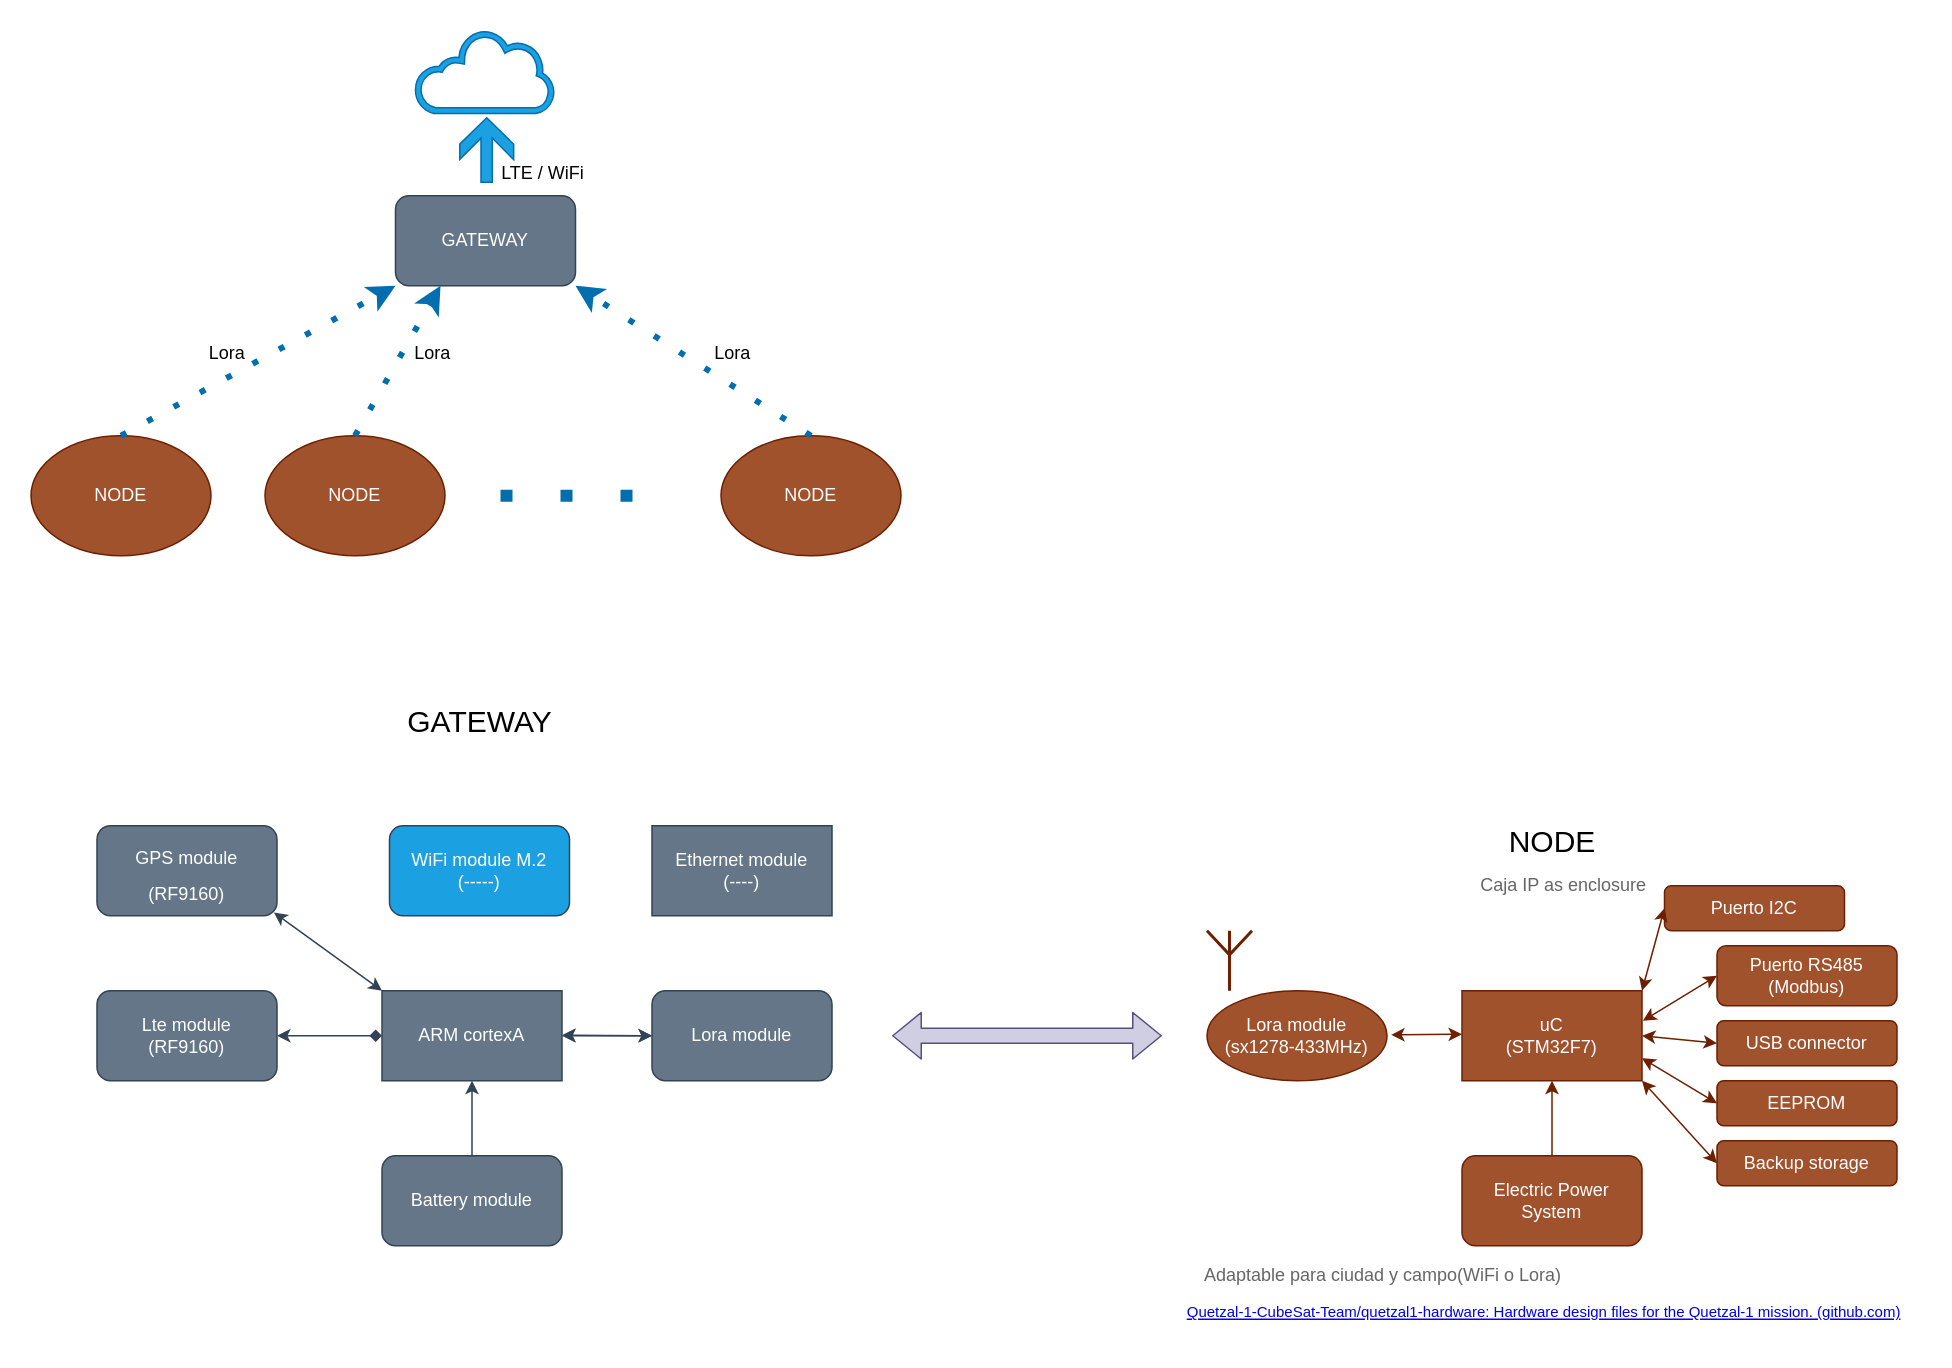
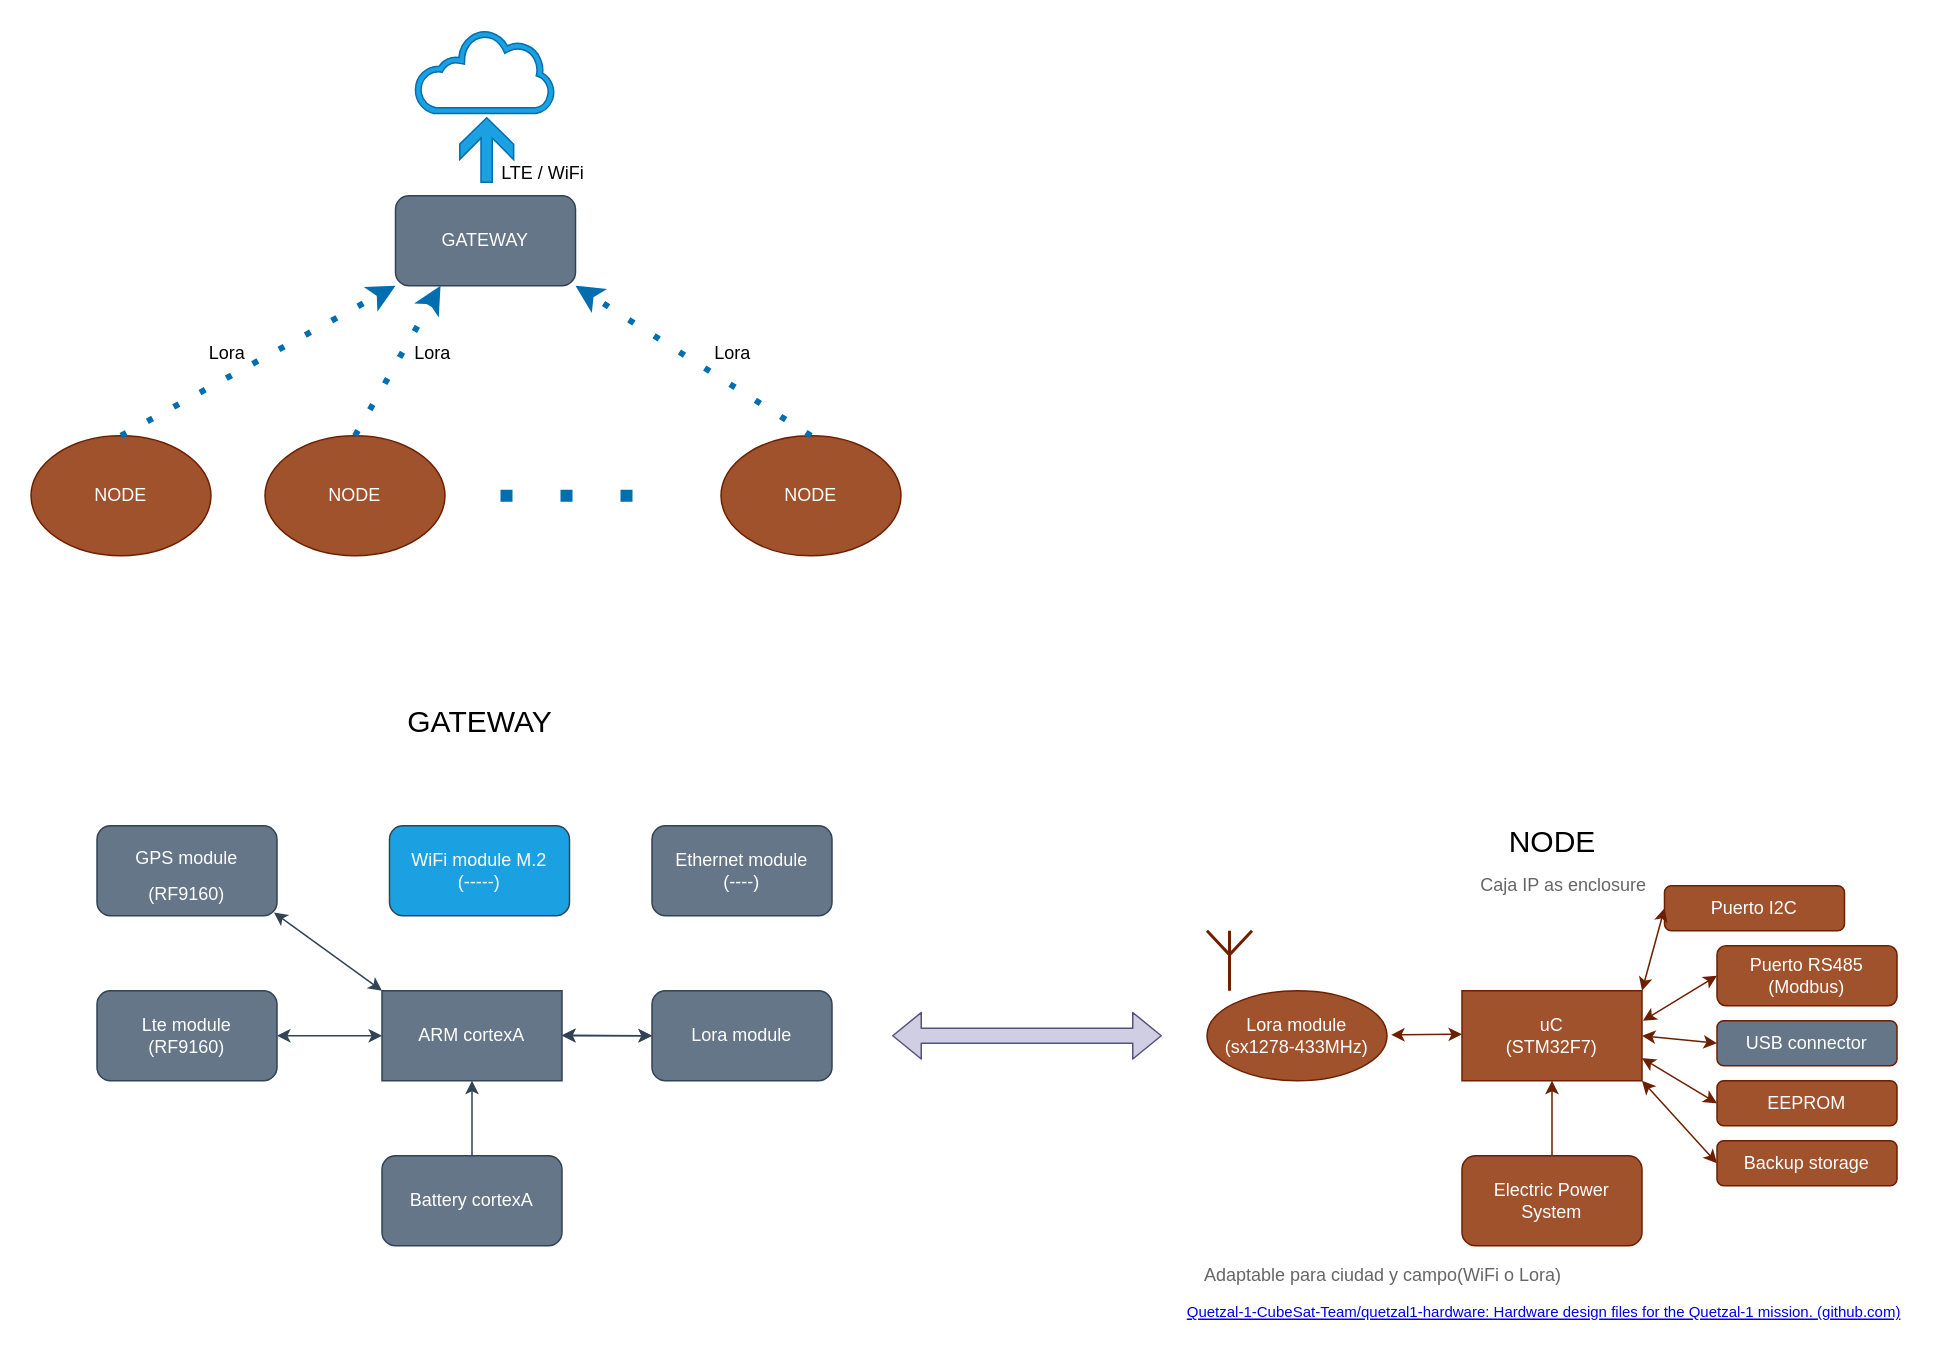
(742, 871) -> (742, 871)
(369, 1036) -> (370, 1036)
(1807, 1043) -> (1807, 1043)
(472, 1201) -> (472, 1201)
